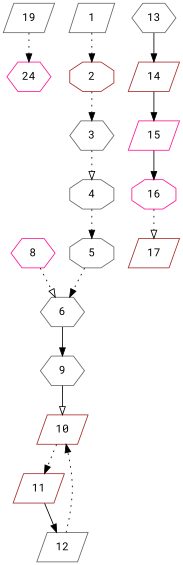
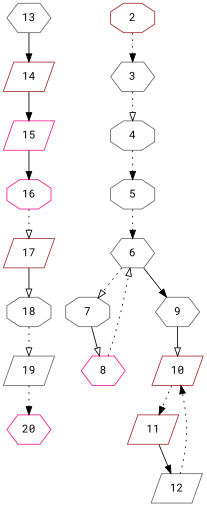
(92, 18) -> none
(29, 77) -> (29, 430)
none -> (29, 312)
none -> (88, 312)
